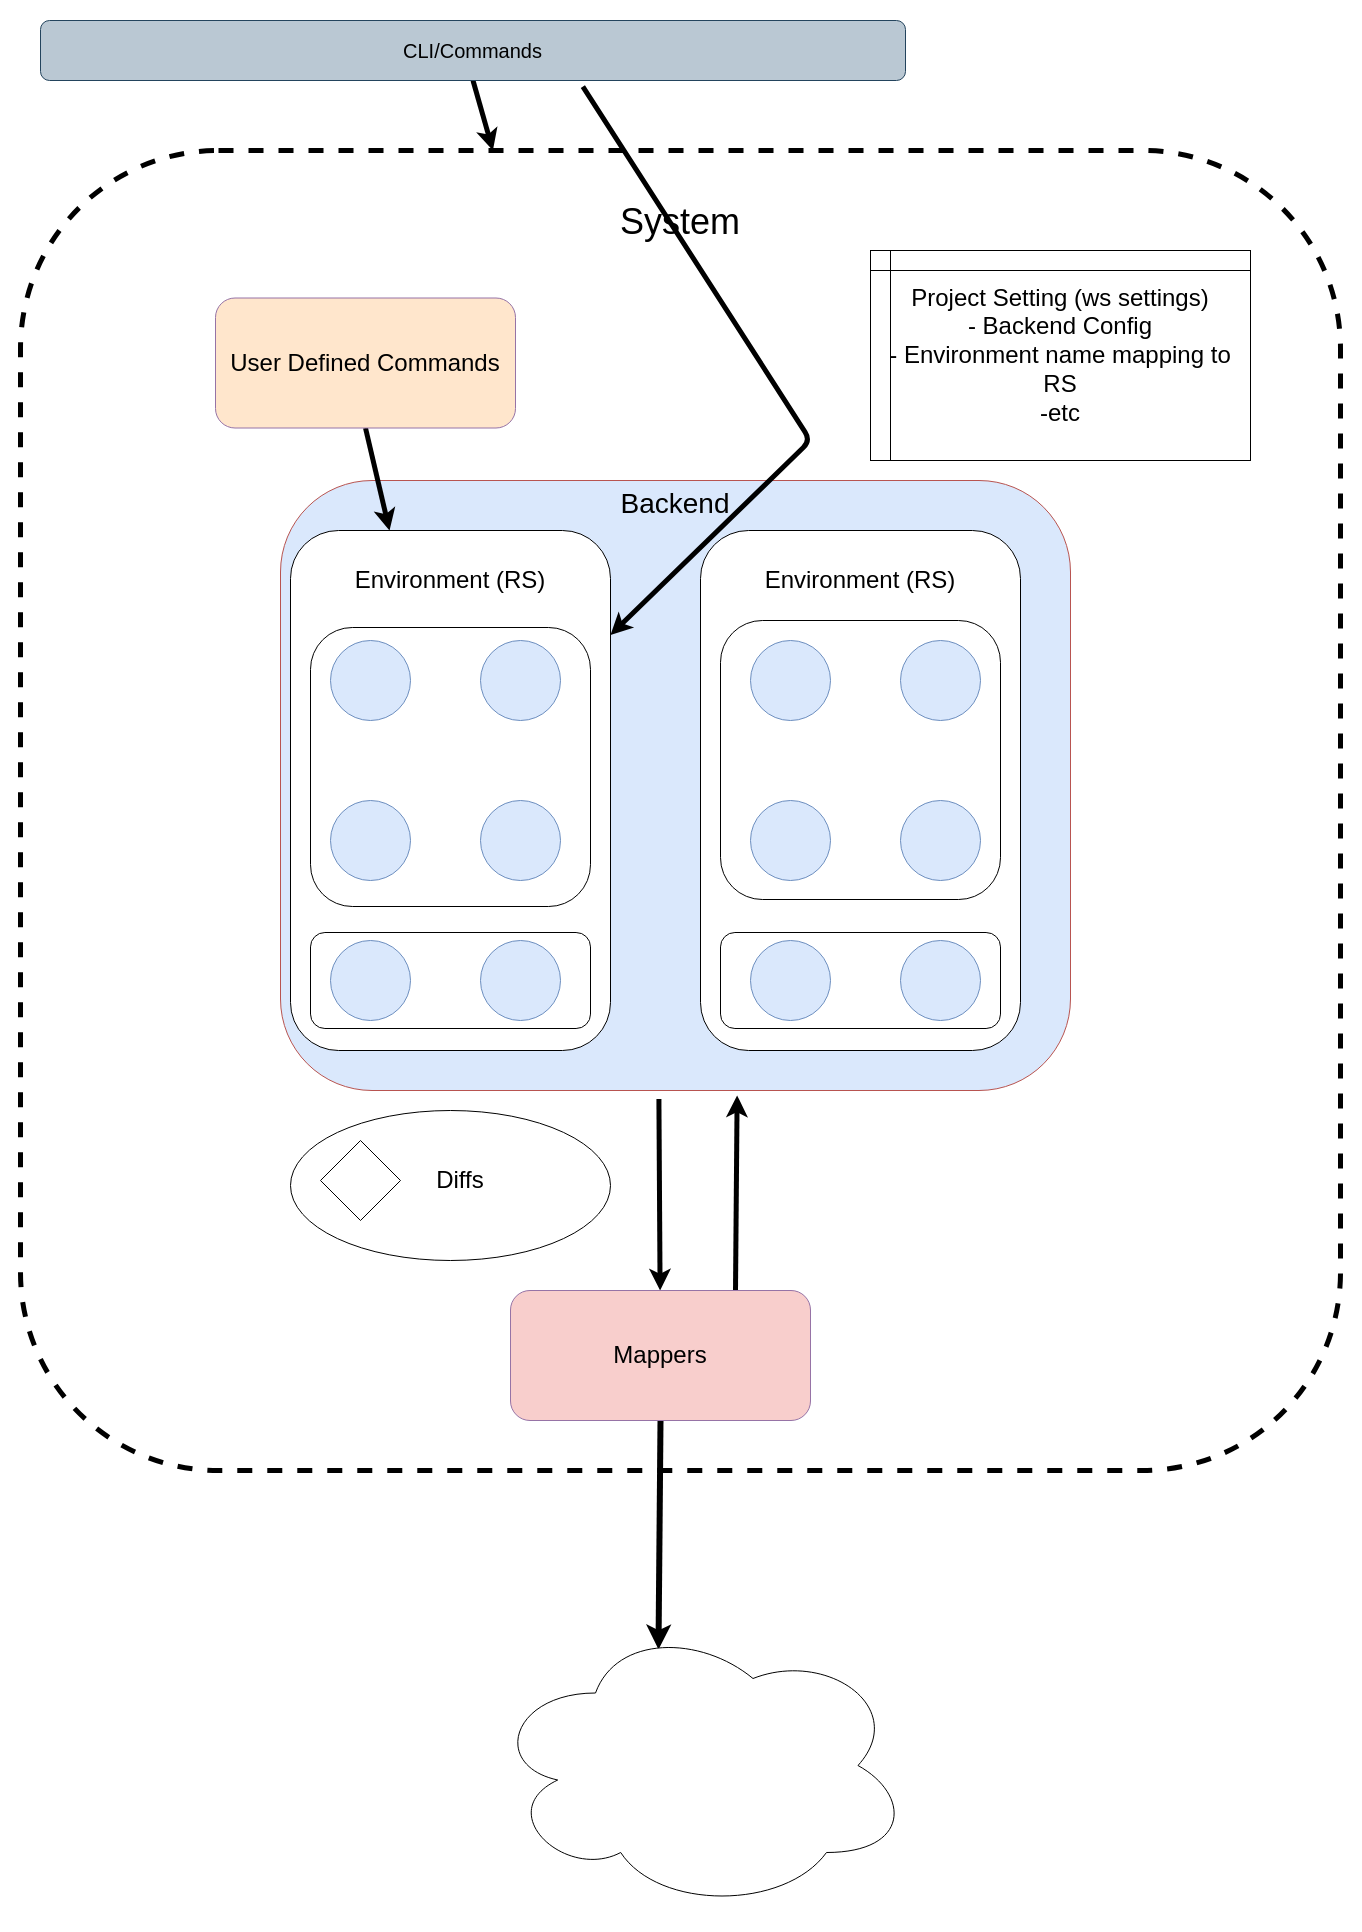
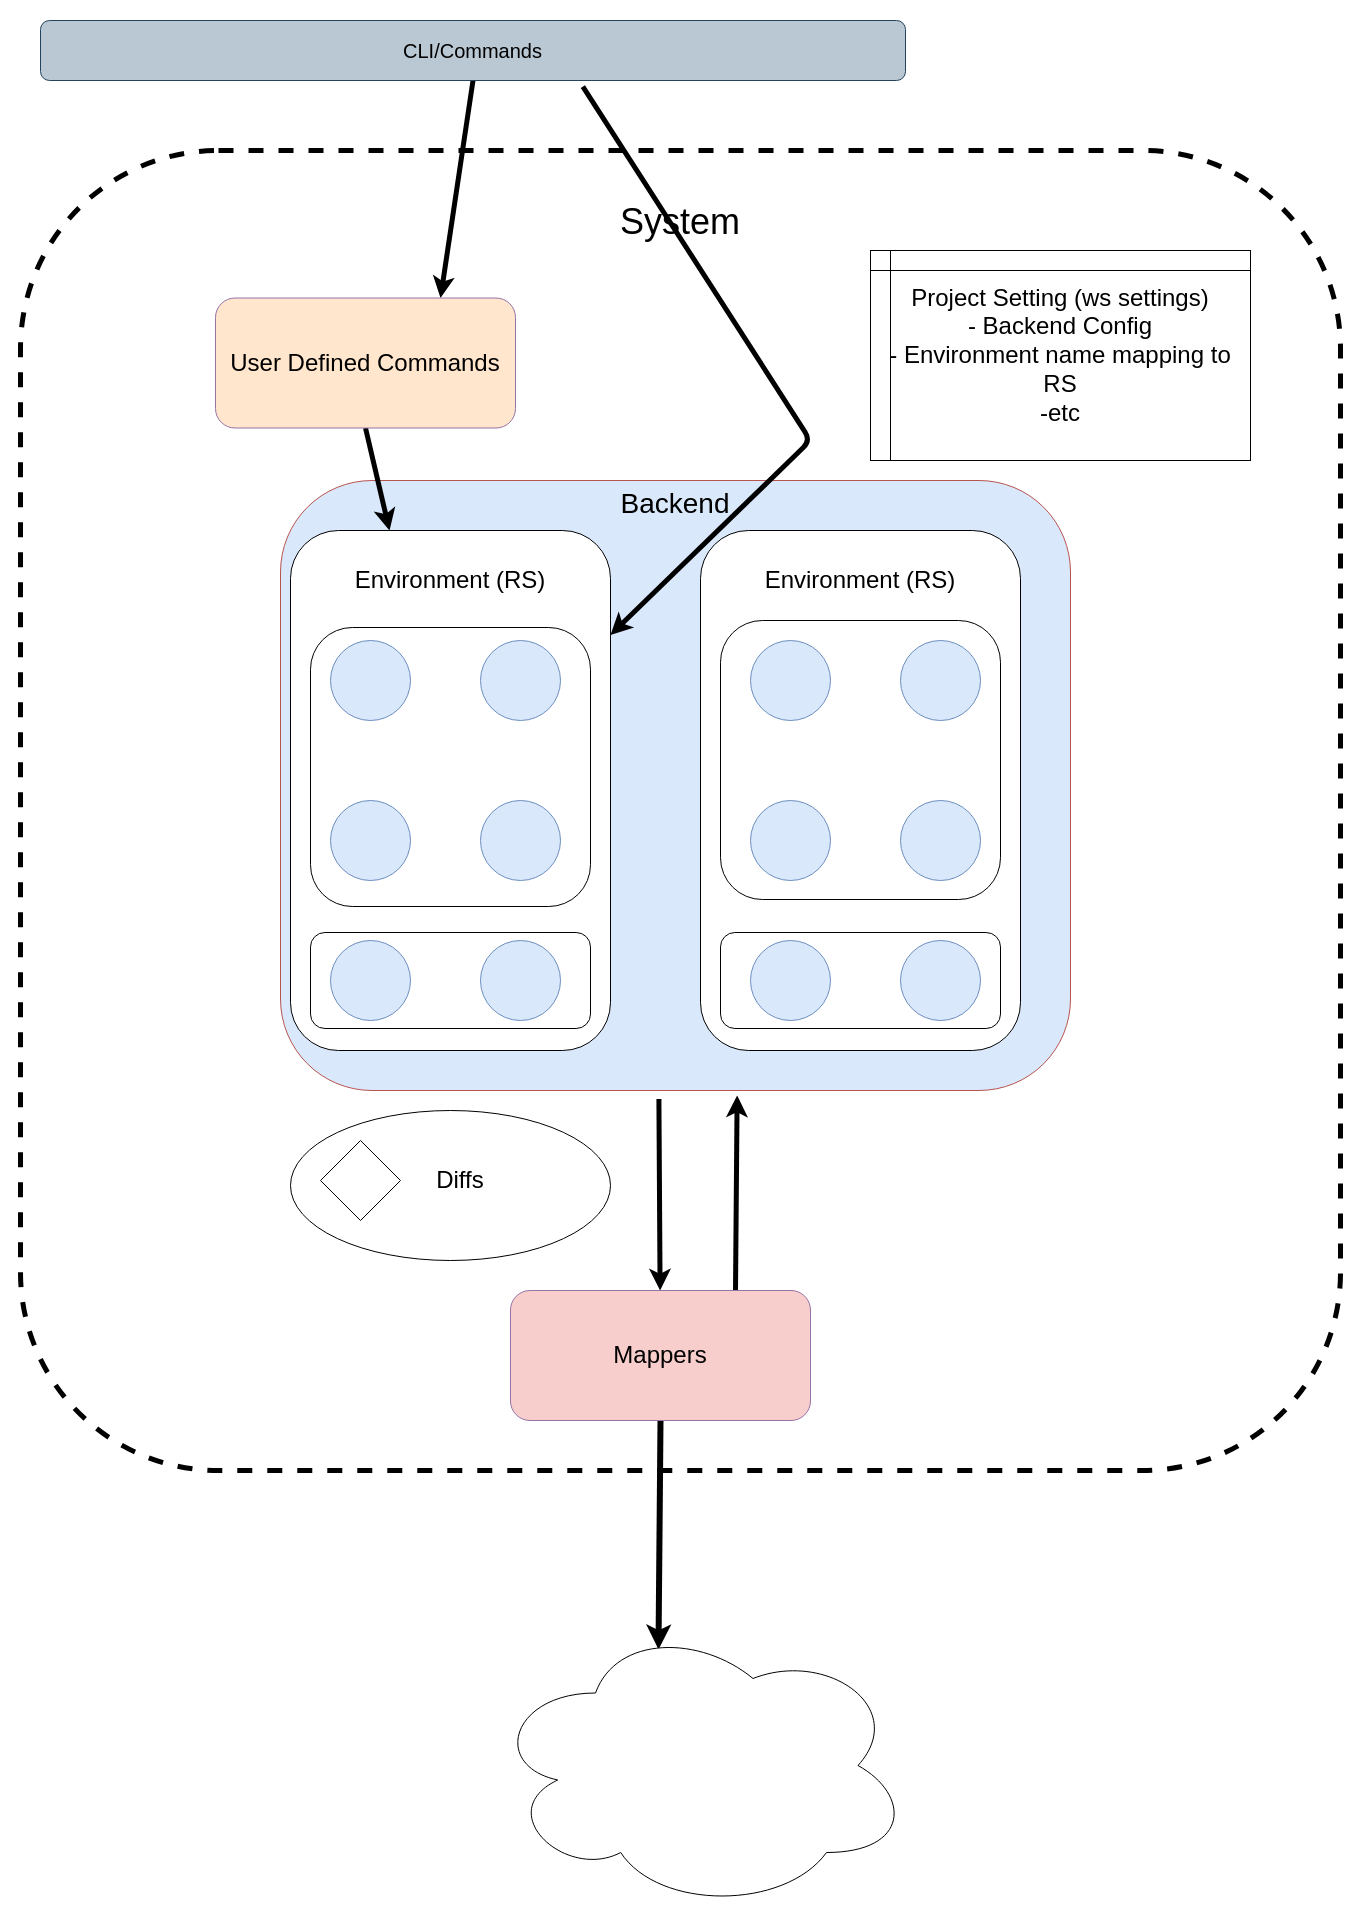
(481, 109) -> (458, 182)
